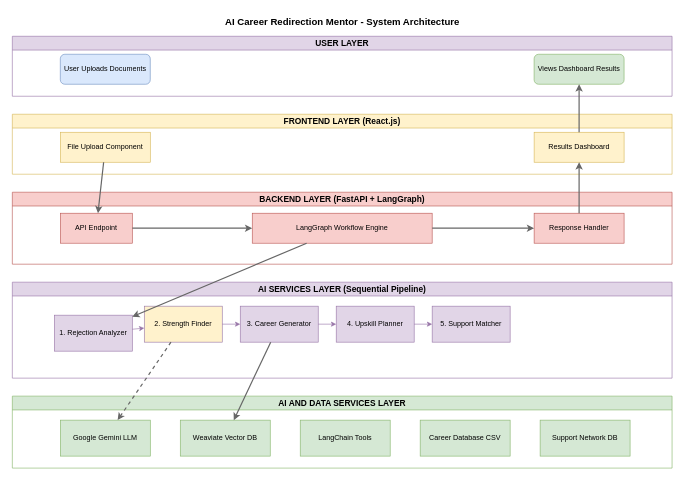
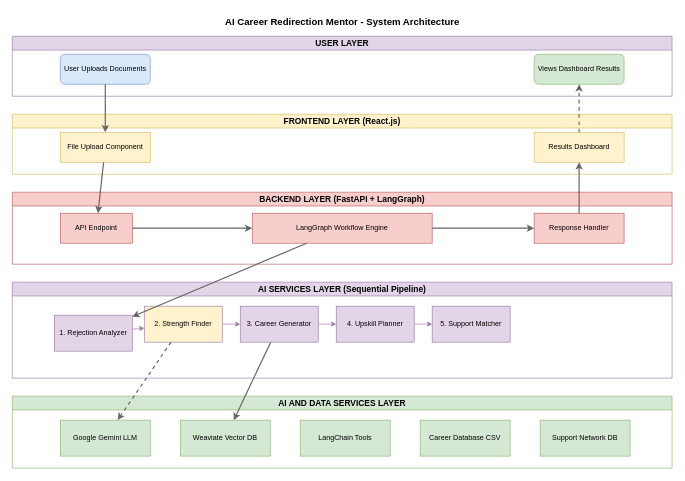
none -> (105, 105)
(579, 110) -> (579, 110)
